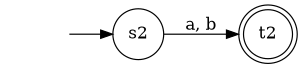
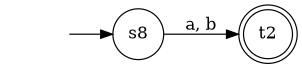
(138, 34) -> (138, 34)
